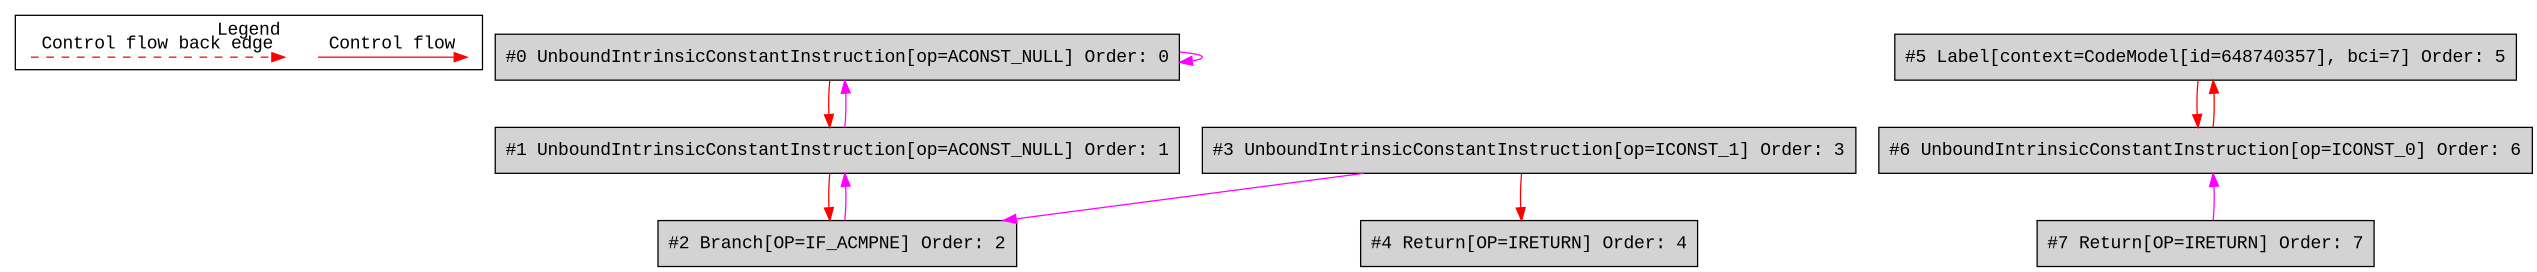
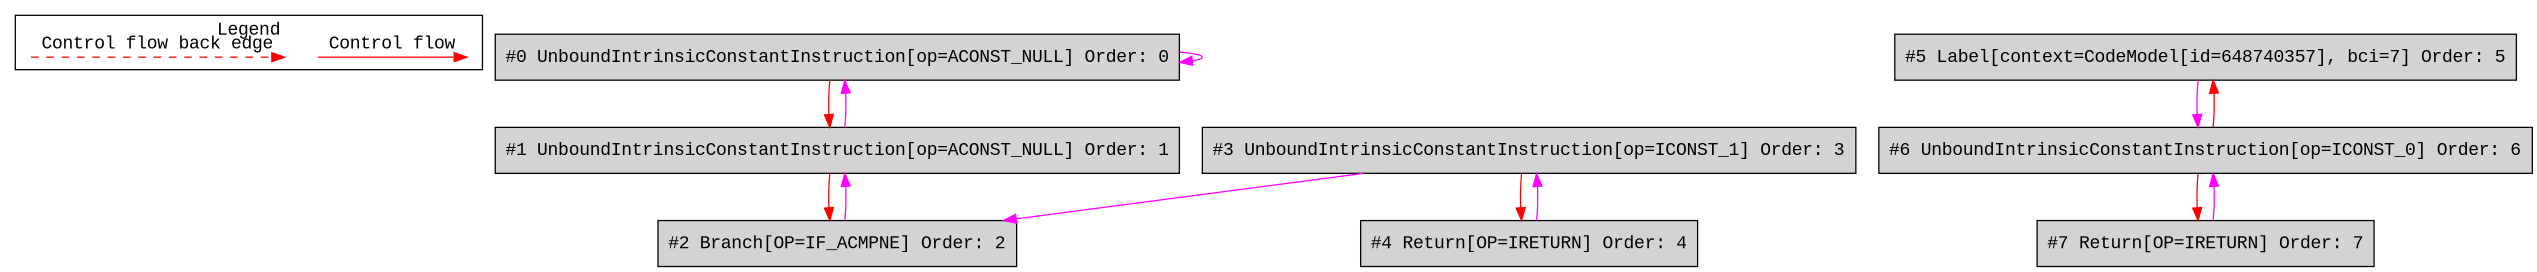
(2197, 97) -> (2197, 97)
none -> (2197, 191)
none -> (1538, 203)
